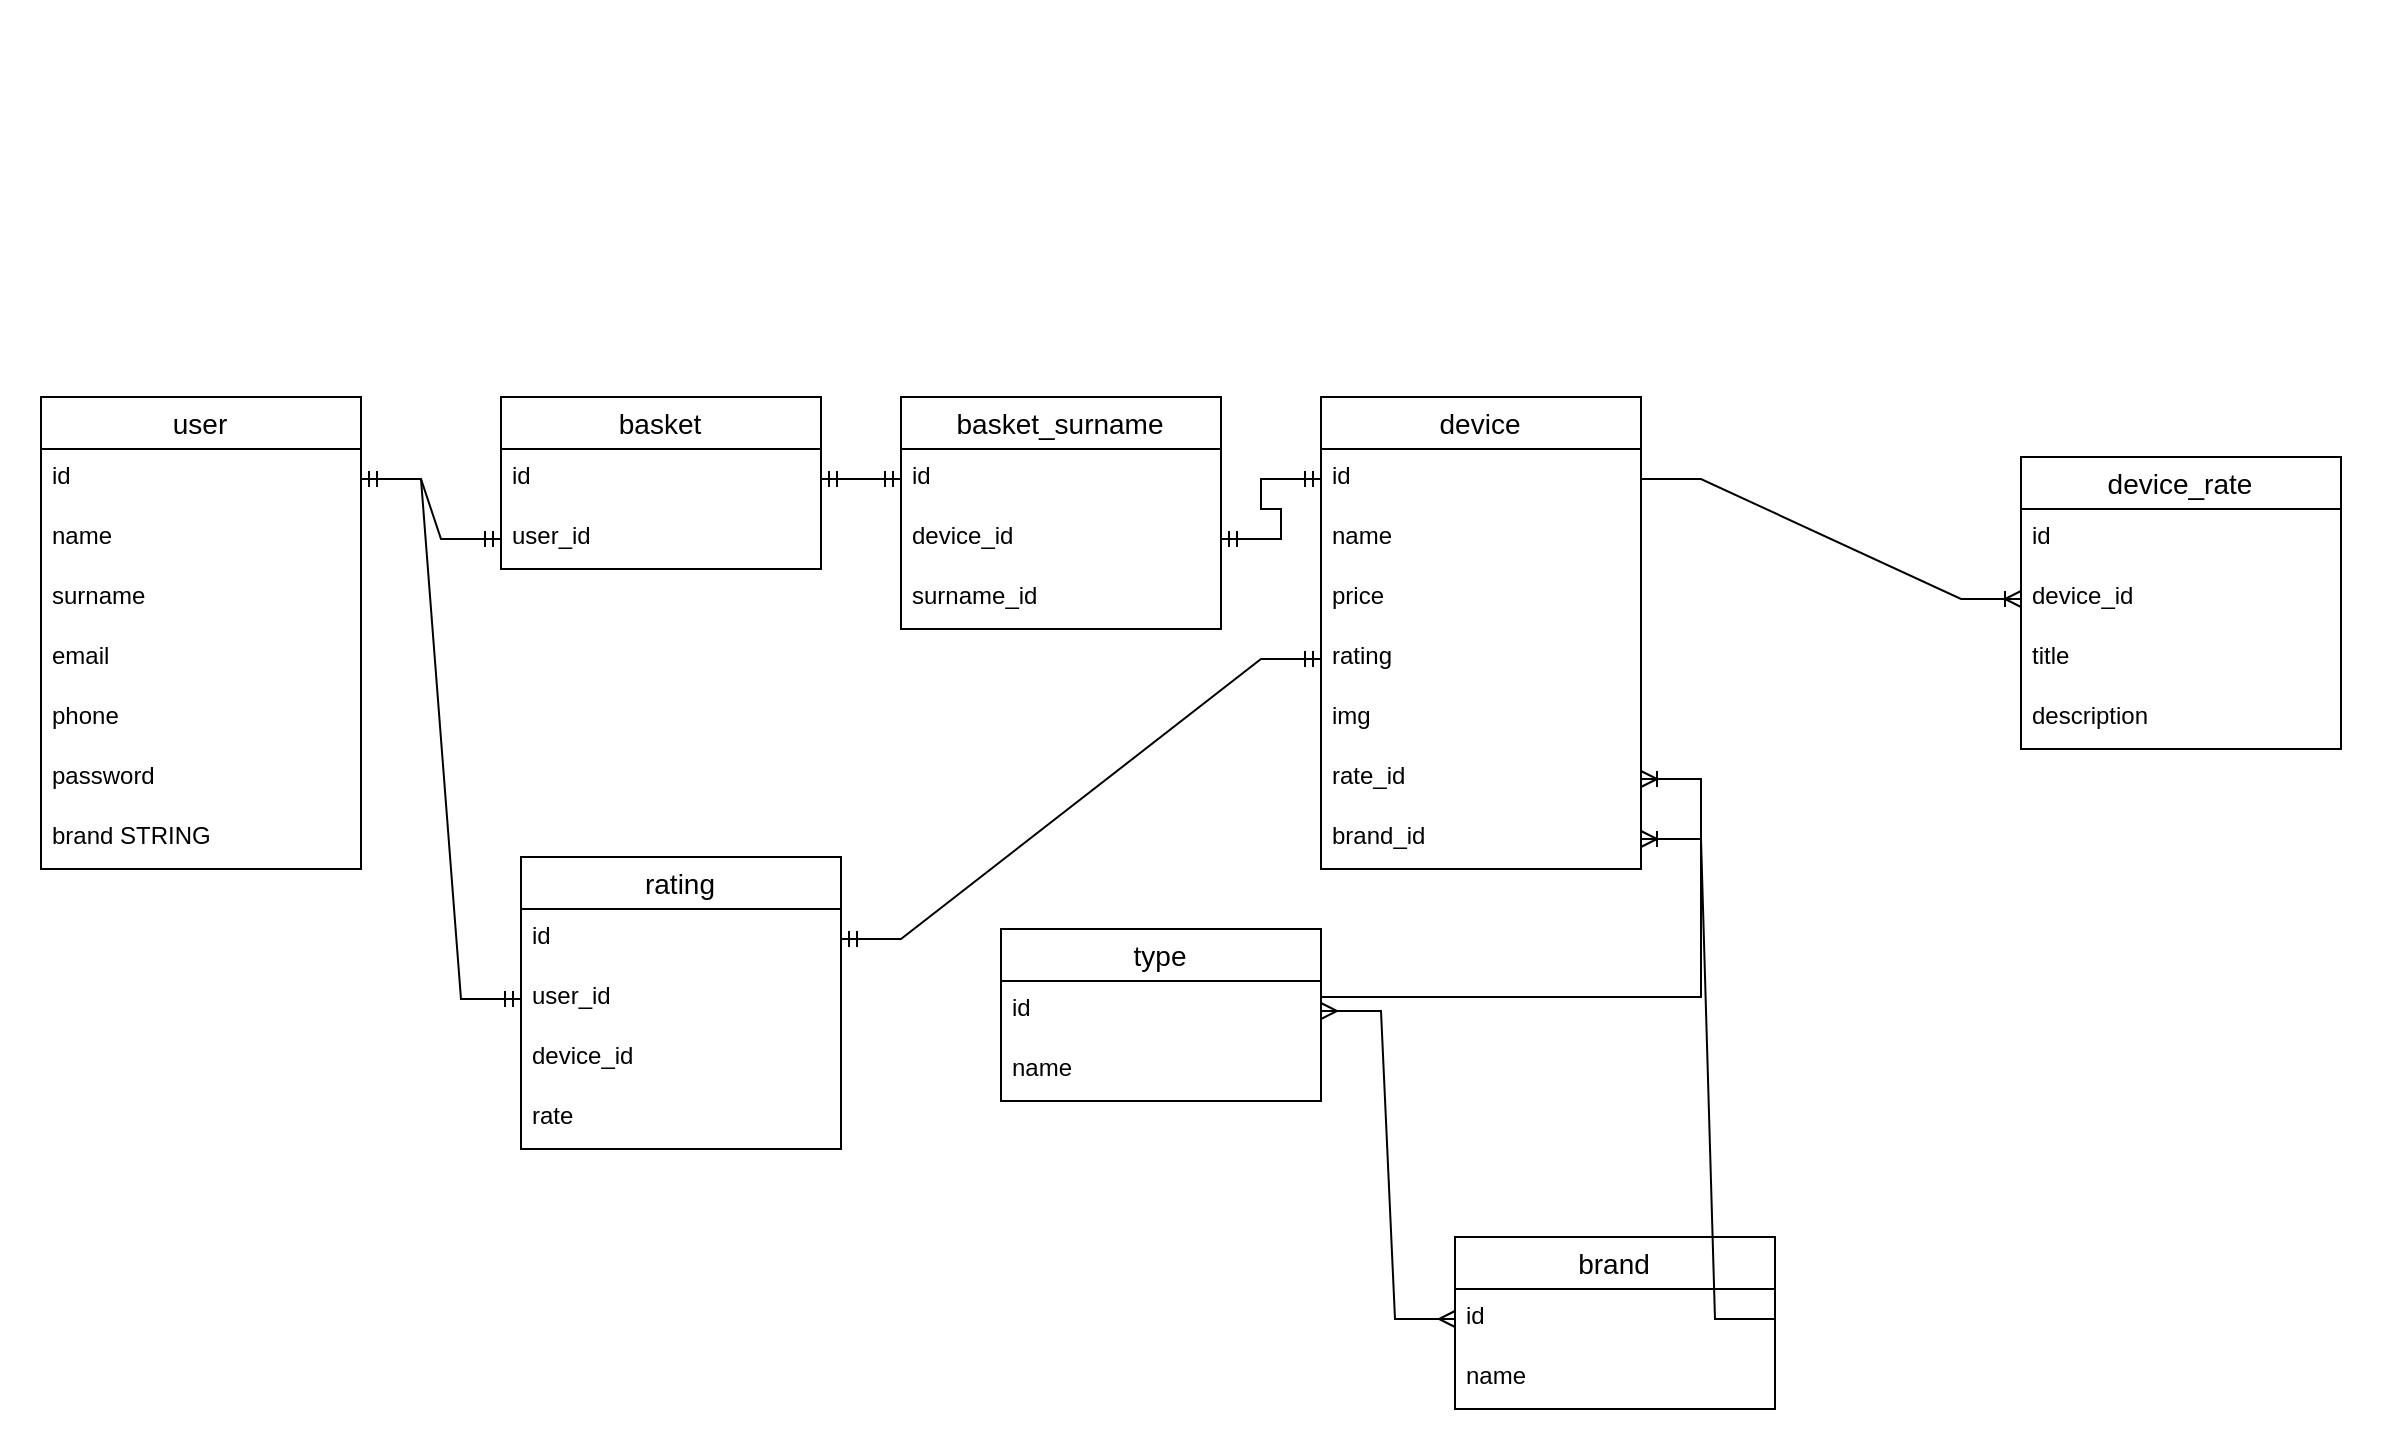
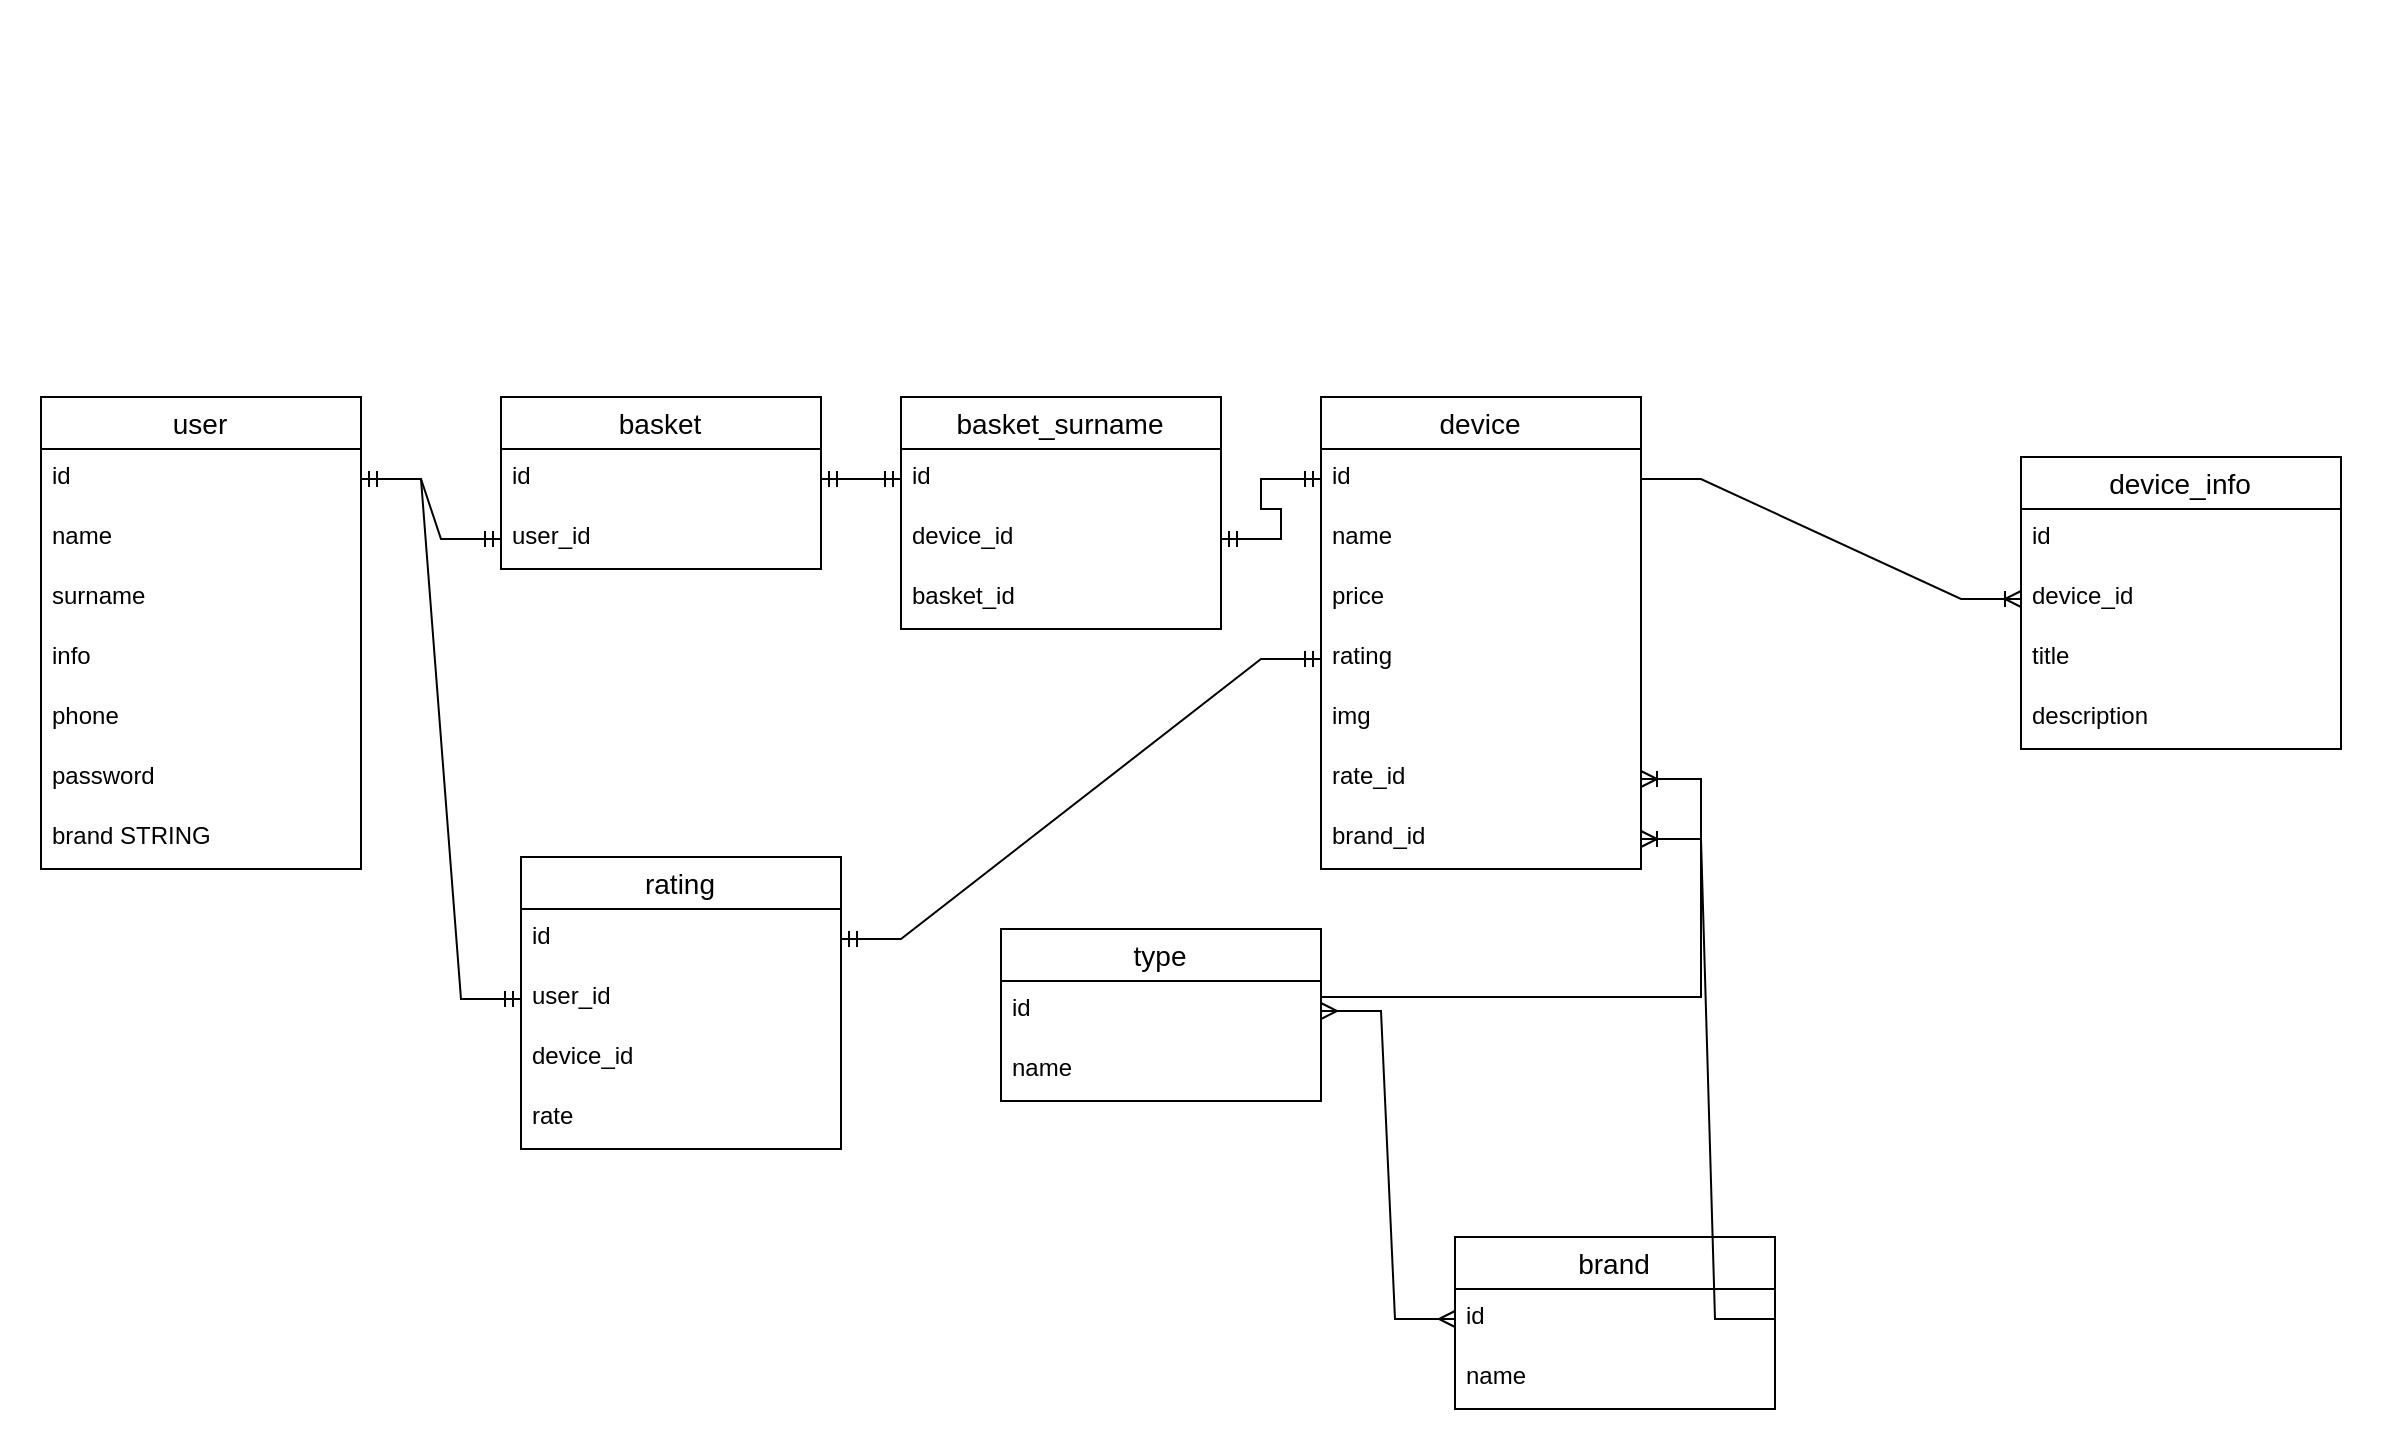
(2180, 485) -> (2180, 485)
(977, 597) -> (970, 597)
(80, 657) -> (77, 657)
